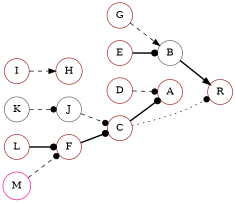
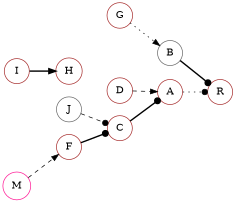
(142, 32) -> (142, 32)
(120, 53) -> none
(39, 71) -> (39, 71)
(193, 71) -> (193, 71)
(142, 91) -> (142, 91)
(17, 109) -> none
(169, 116) -> (192, 92)
(17, 147) -> none
(41, 168) -> (41, 168)
